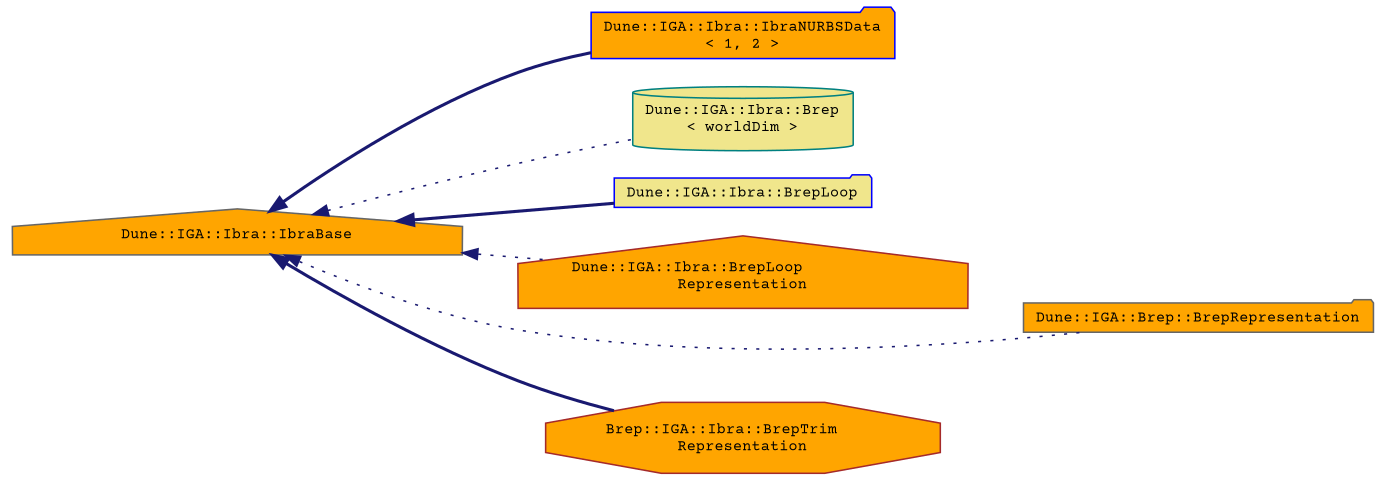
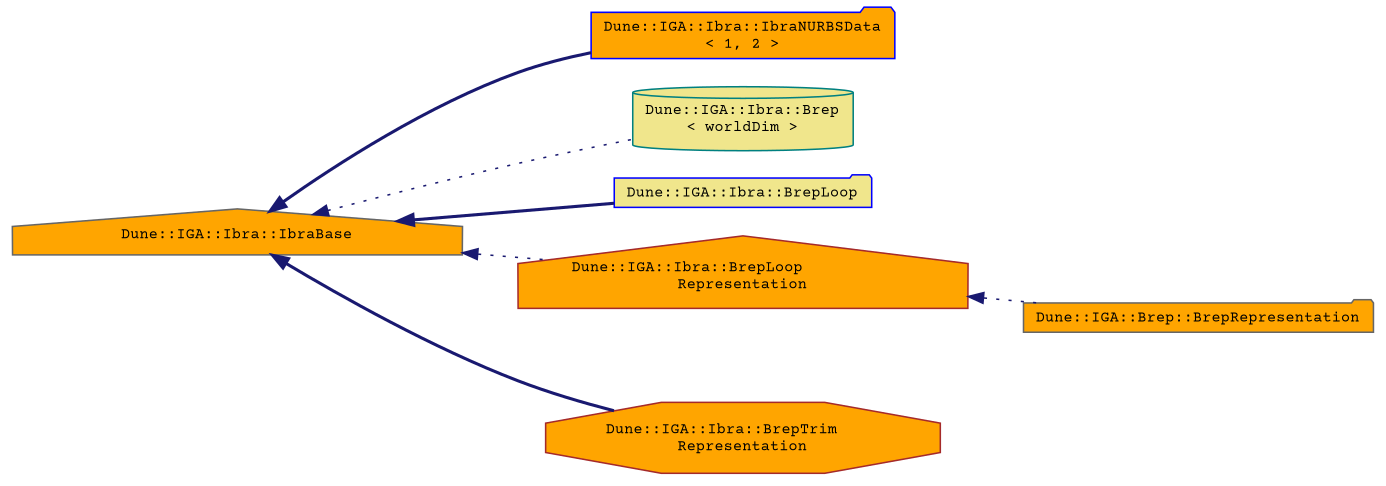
(686, 347) -> (1011, 300)
(743, 438) -> (743, 438)
